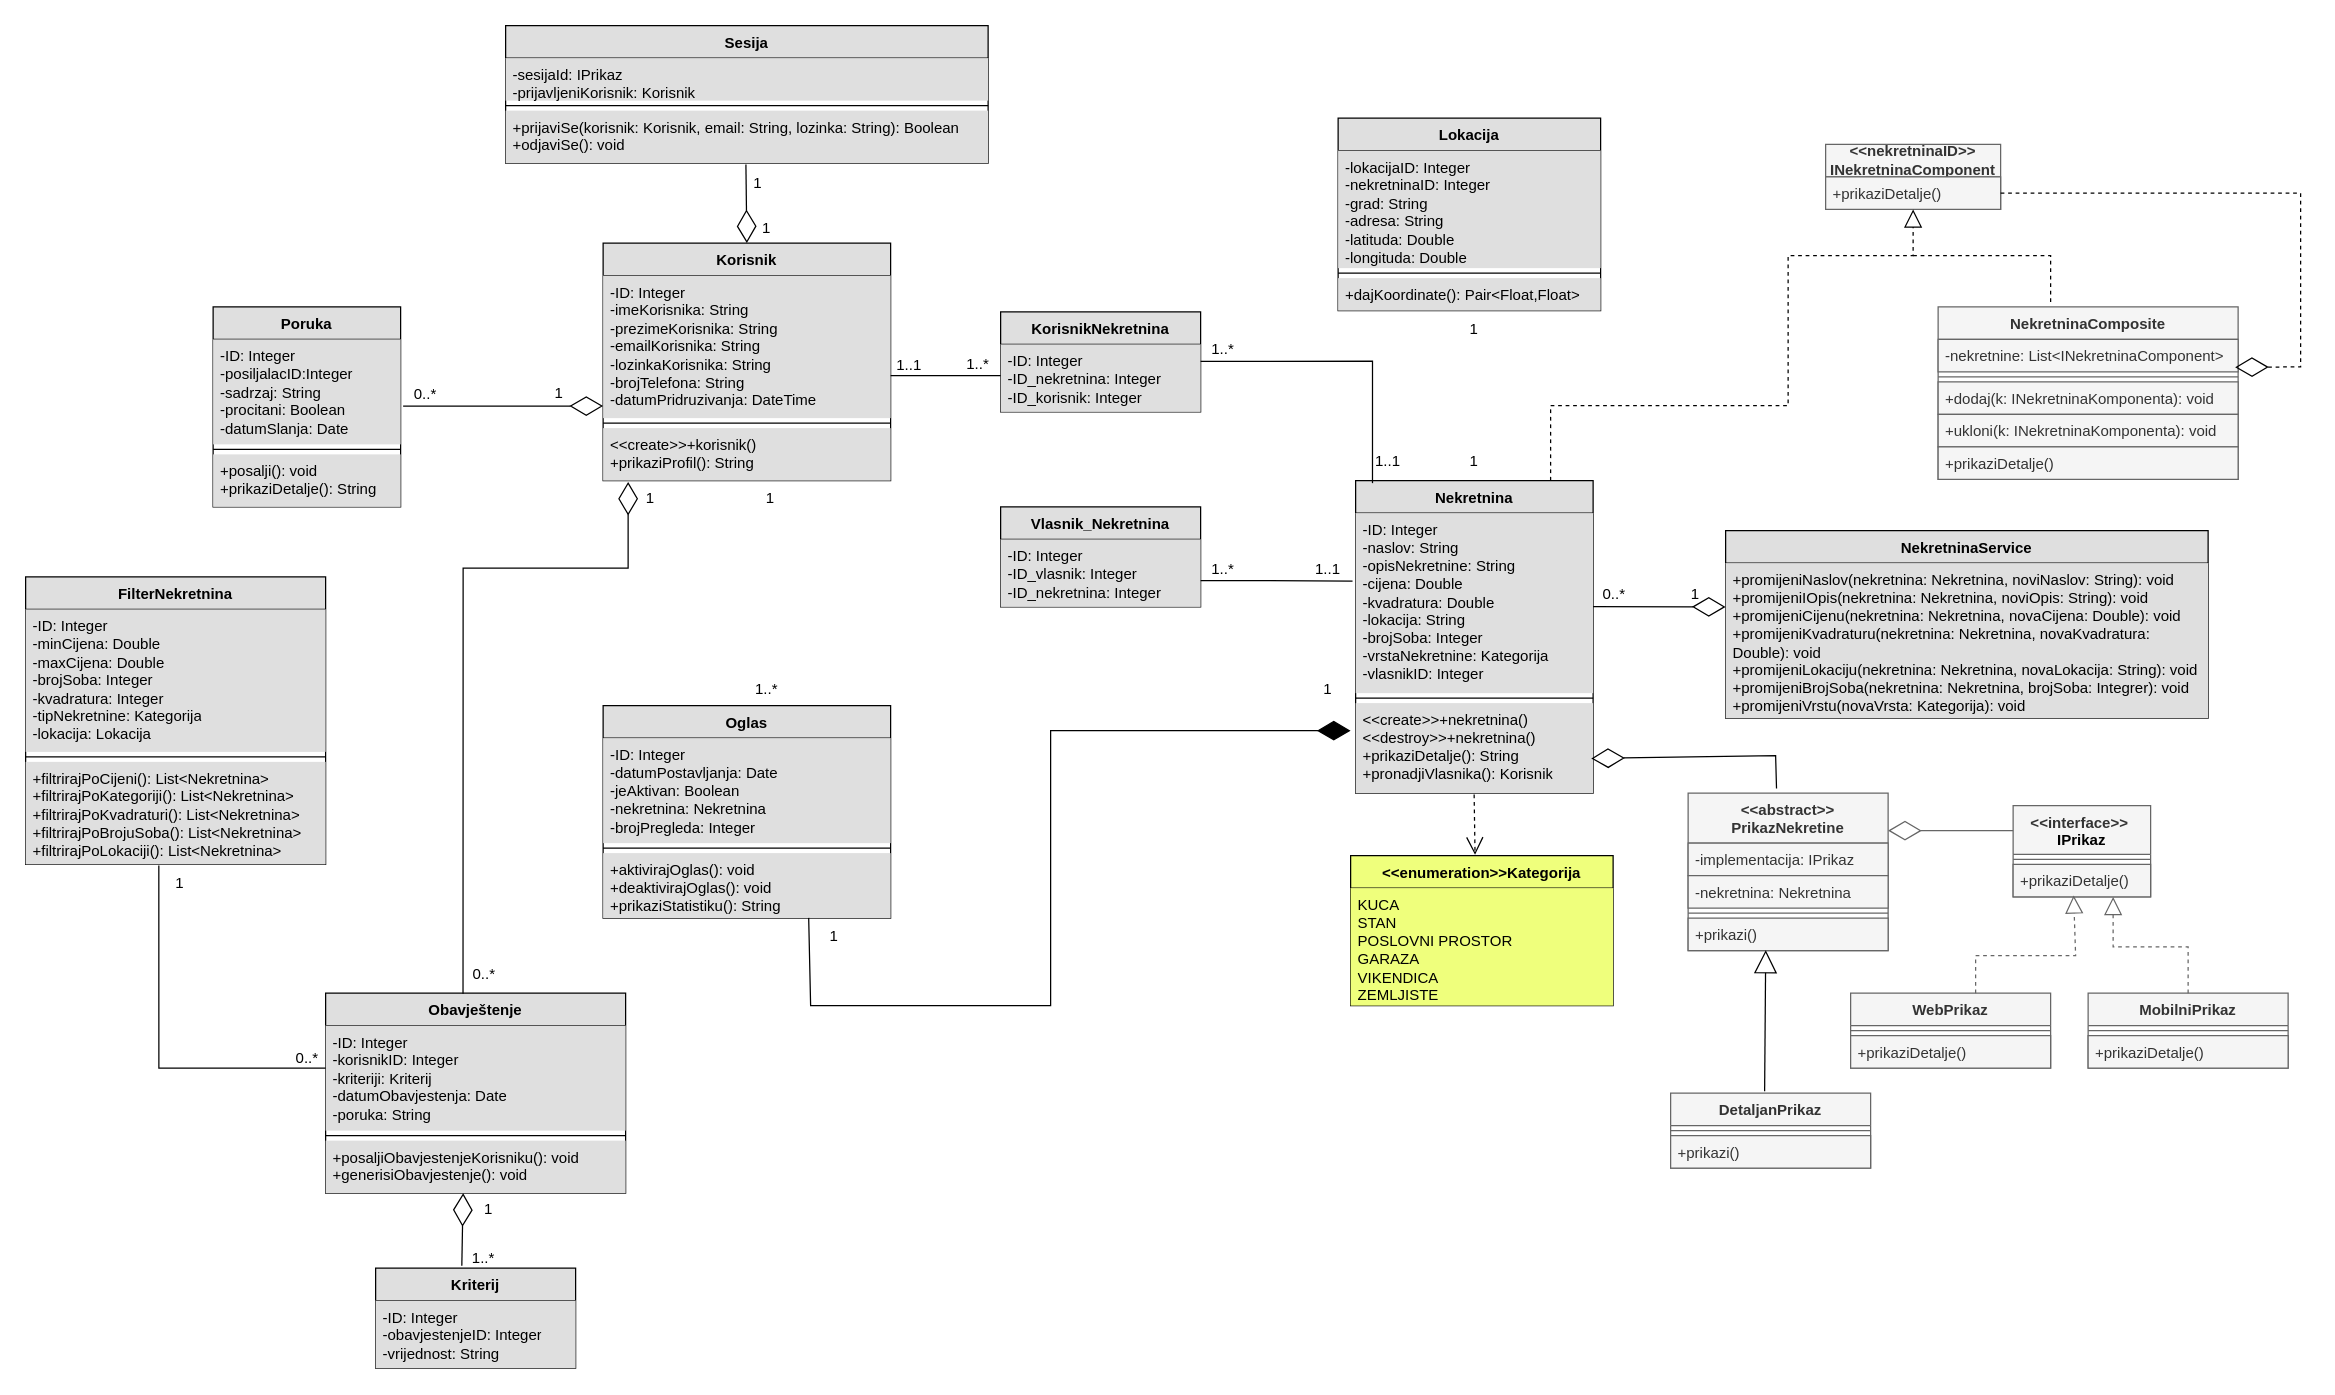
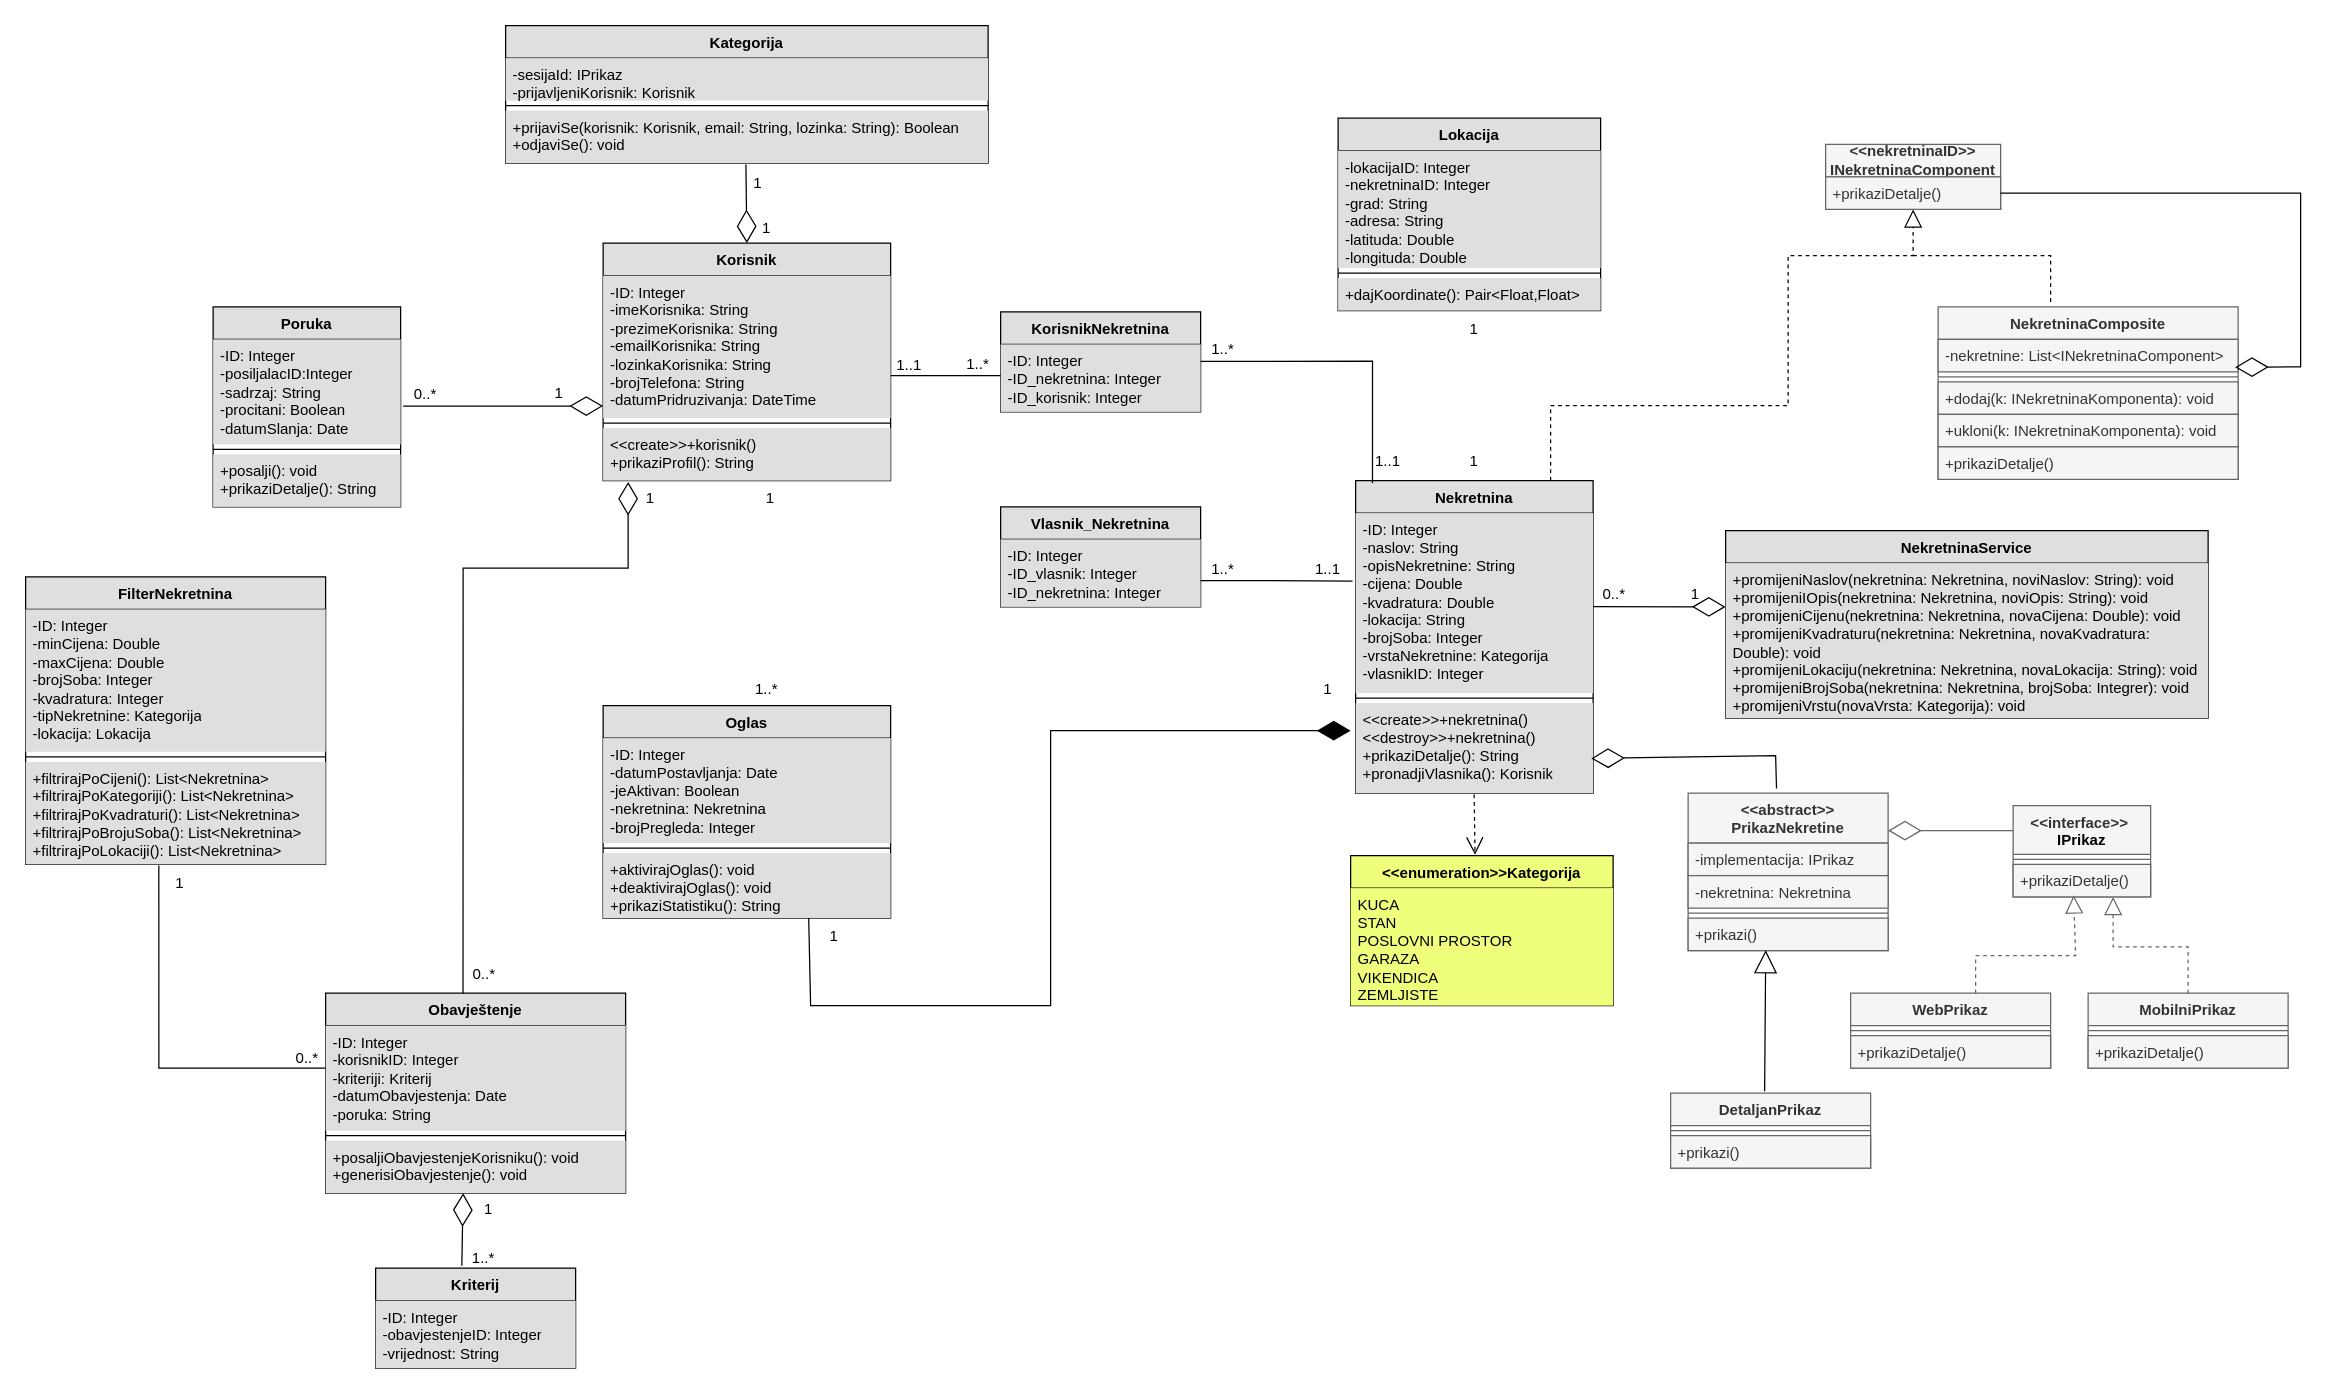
(747, 43) -> (747, 43)
(2254, 193) -> (2254, 193)
